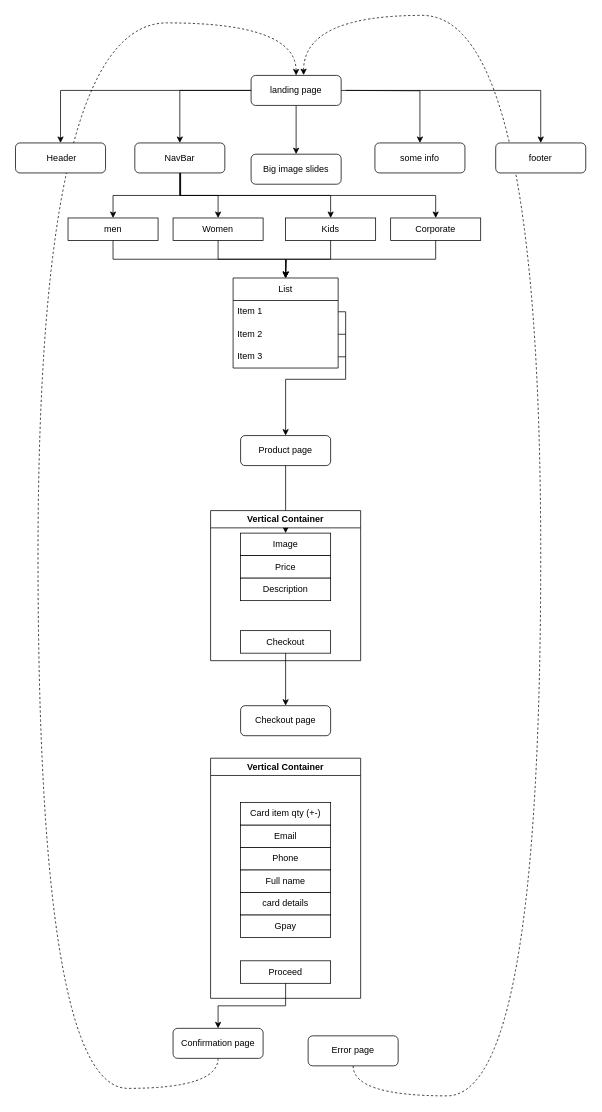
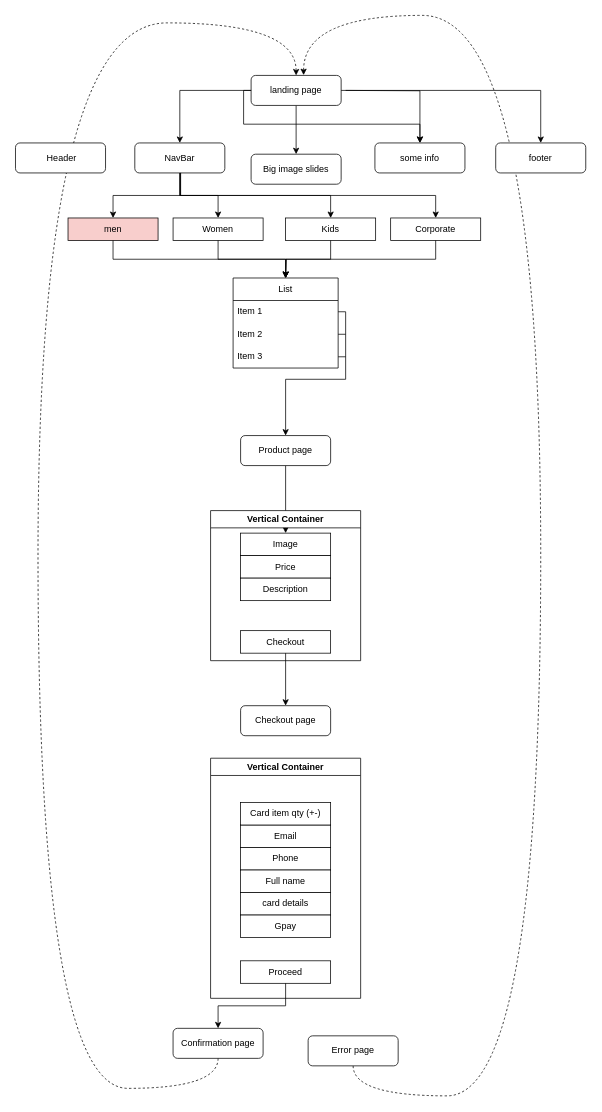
(95, 90) -> (314, 124)
(113, 229) -> (113, 229)
